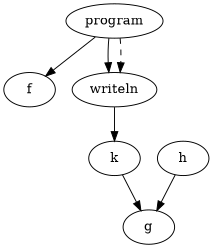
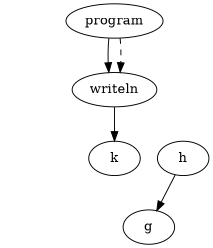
(30, 90) -> none
(129, 188) -> none
